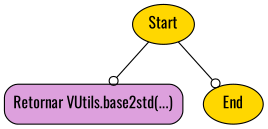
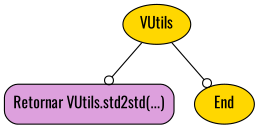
(163, 24) -> (157, 24)
(94, 104) -> (89, 104)
